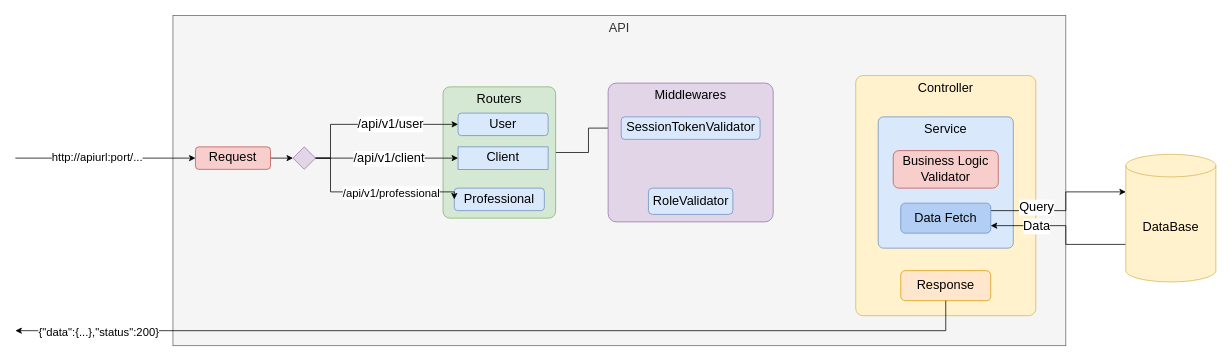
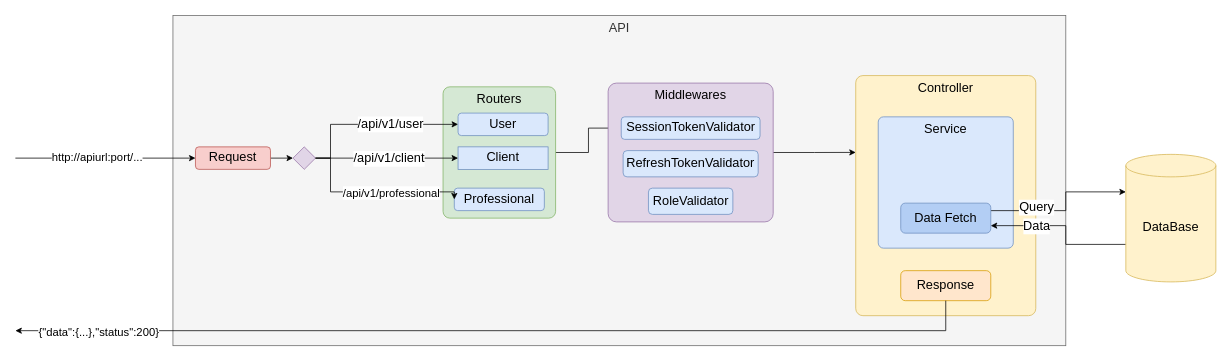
none -> (811, 152)
none -> (690, 164)
(945, 169) -> none
